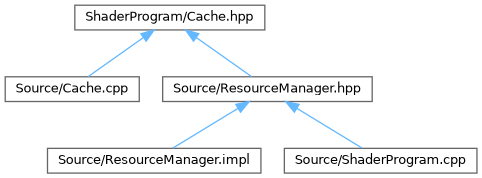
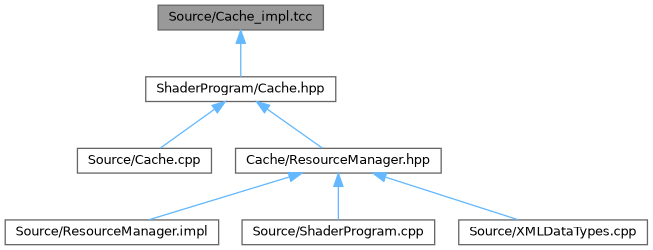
none -> (241, 18)
(267, 89) -> (338, 161)
none -> (553, 232)
